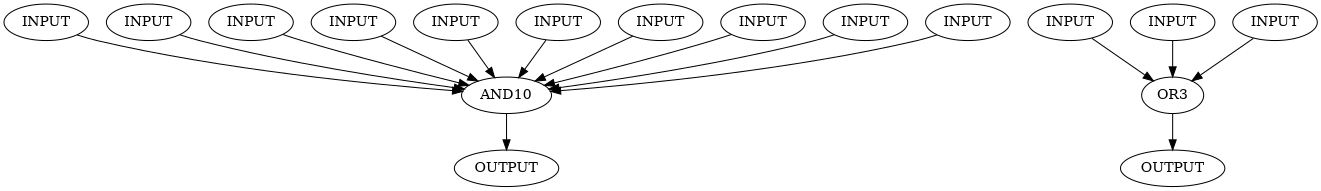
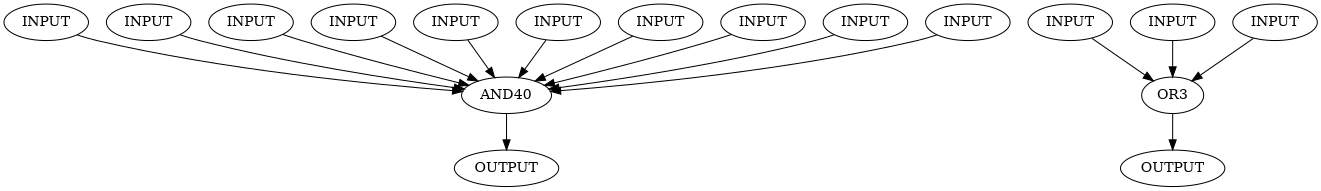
(507, 95) -> (507, 95)
